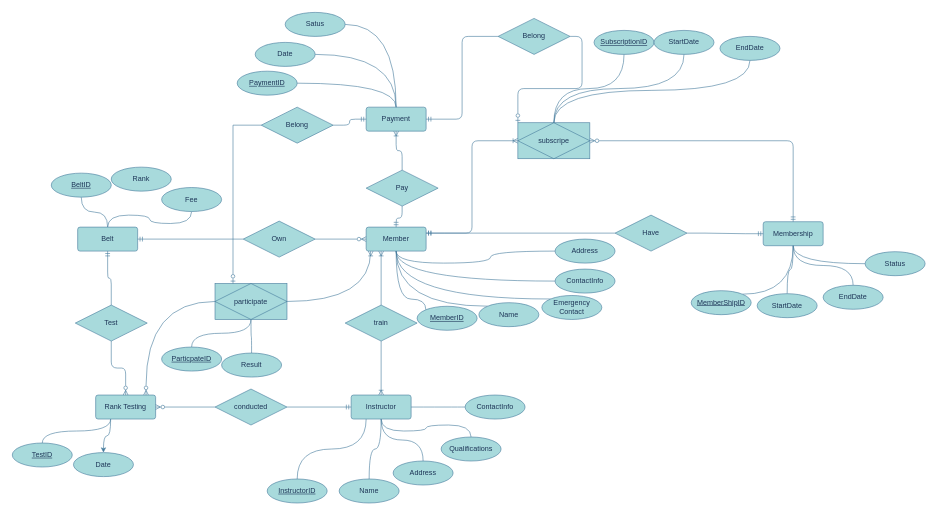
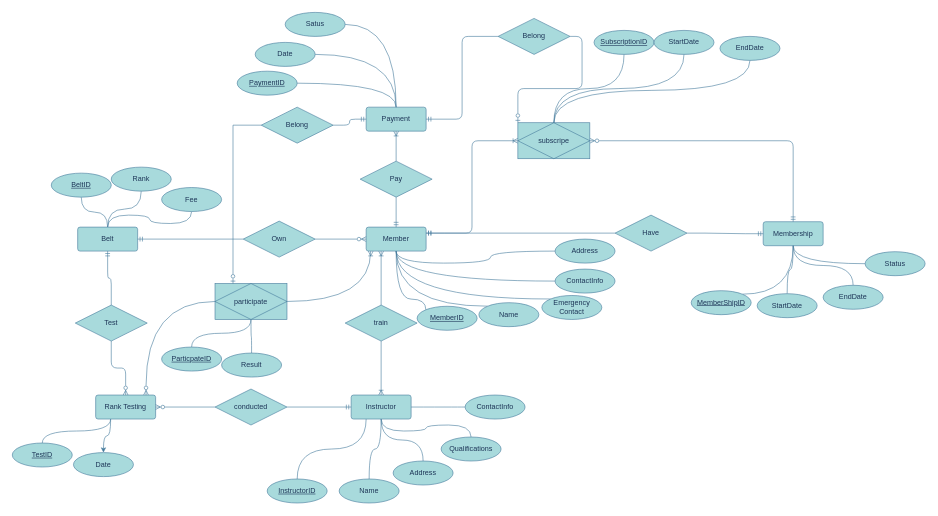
(402, 188) -> (396, 179)
none -> (129, 209)
